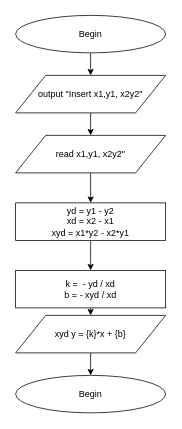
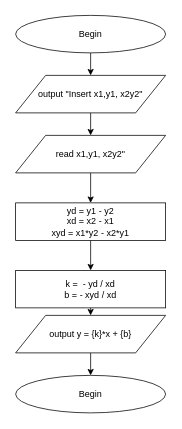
(90, 334) -> (90, 334)
